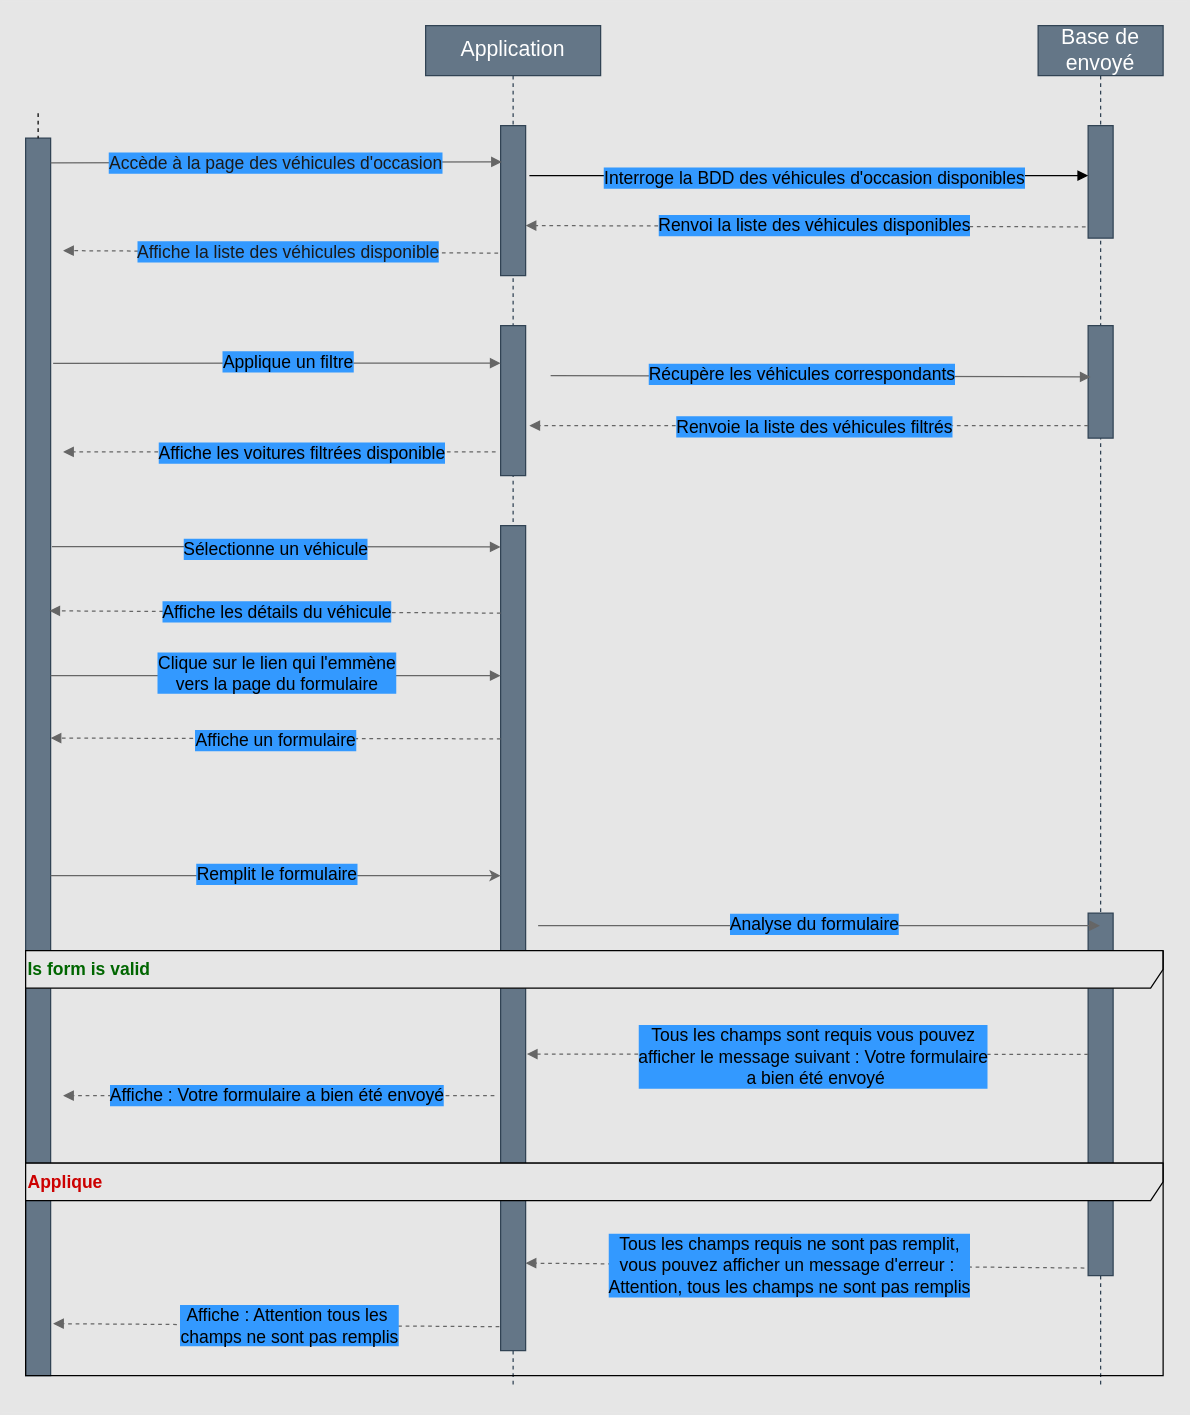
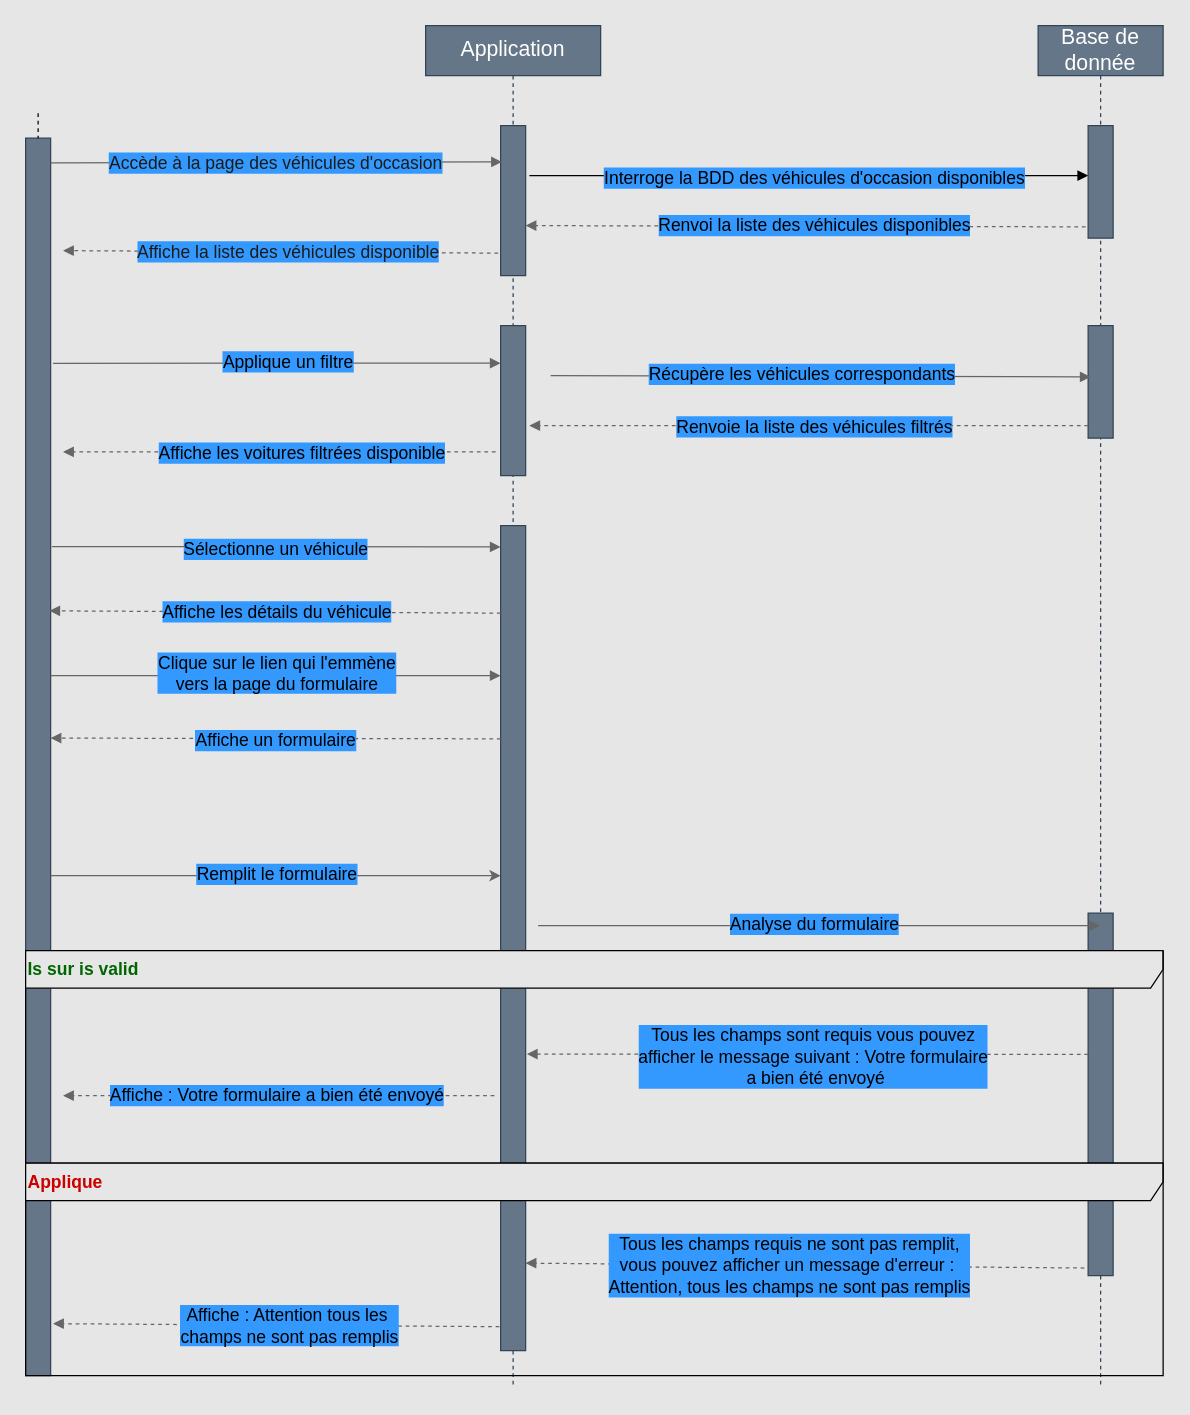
(1101, 51) -> (1101, 51)
(93, 969) -> (88, 969)
